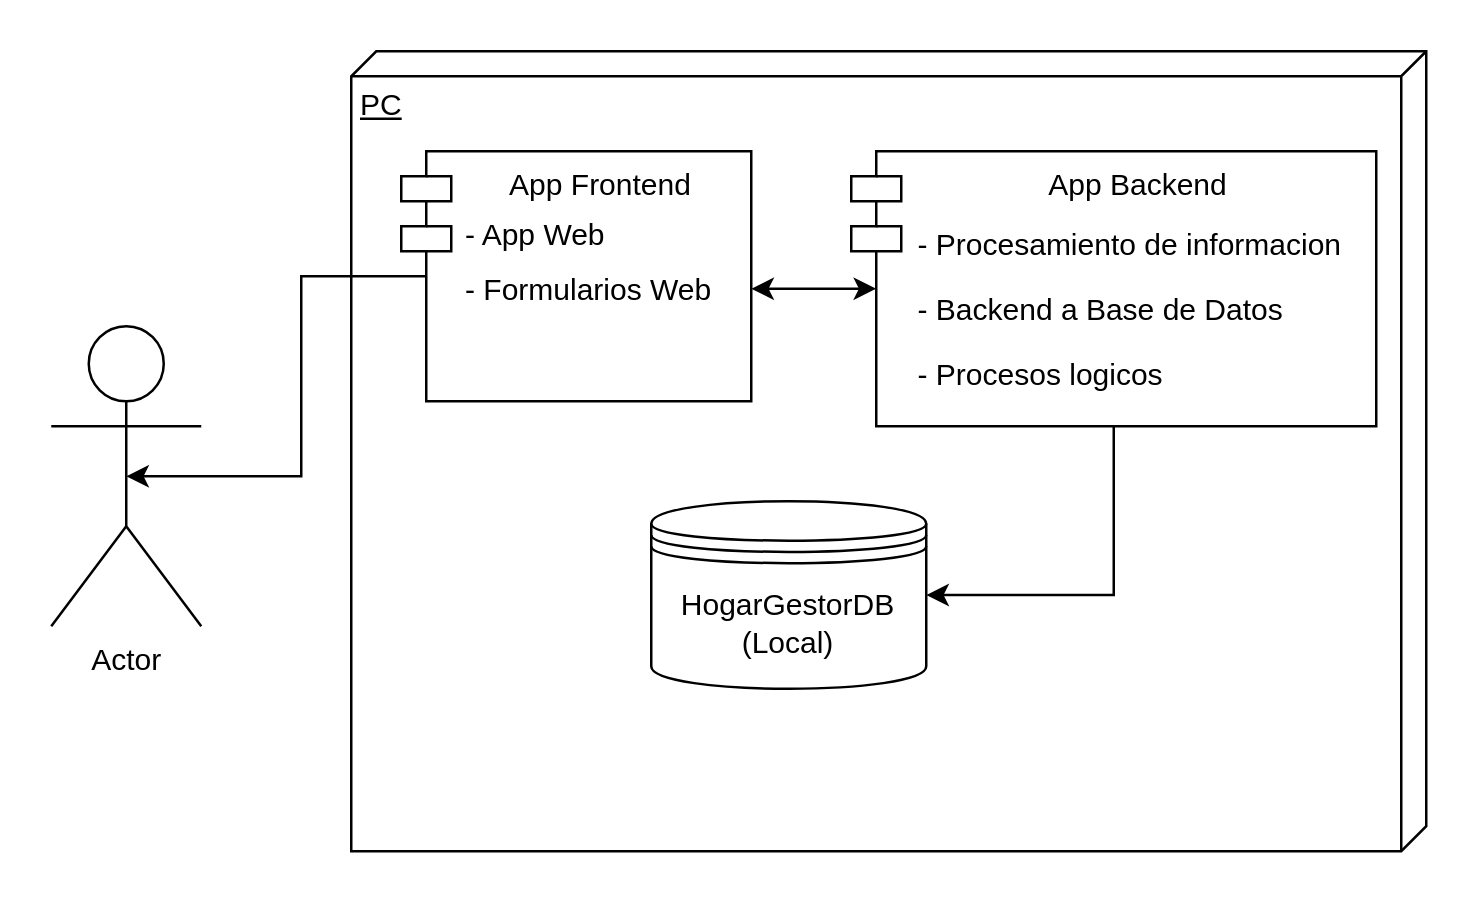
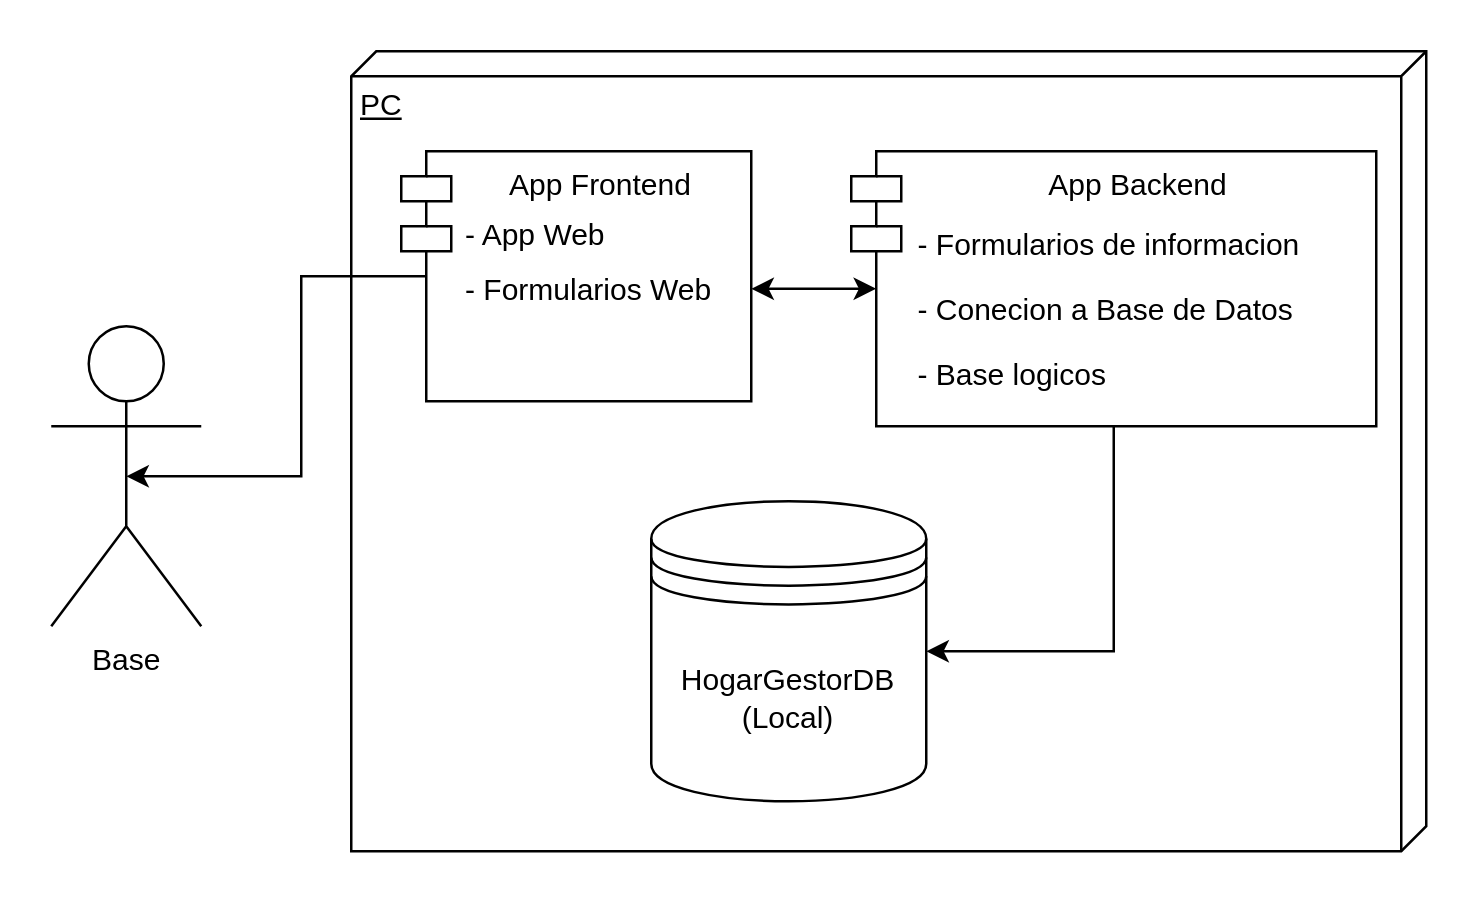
(1146, 245) -> (1125, 245)
(1108, 310) -> (1113, 310)
(1053, 375) -> (1020, 375)
(789, 595) -> (789, 651)
(128, 662) -> (128, 662)
